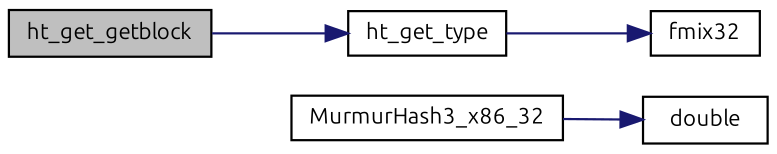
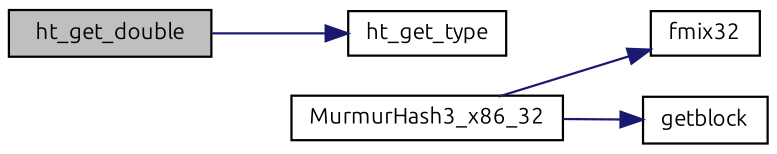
(110, 33) -> (110, 33)
(567, 33) -> (564, 76)
(705, 120) -> (705, 120)
